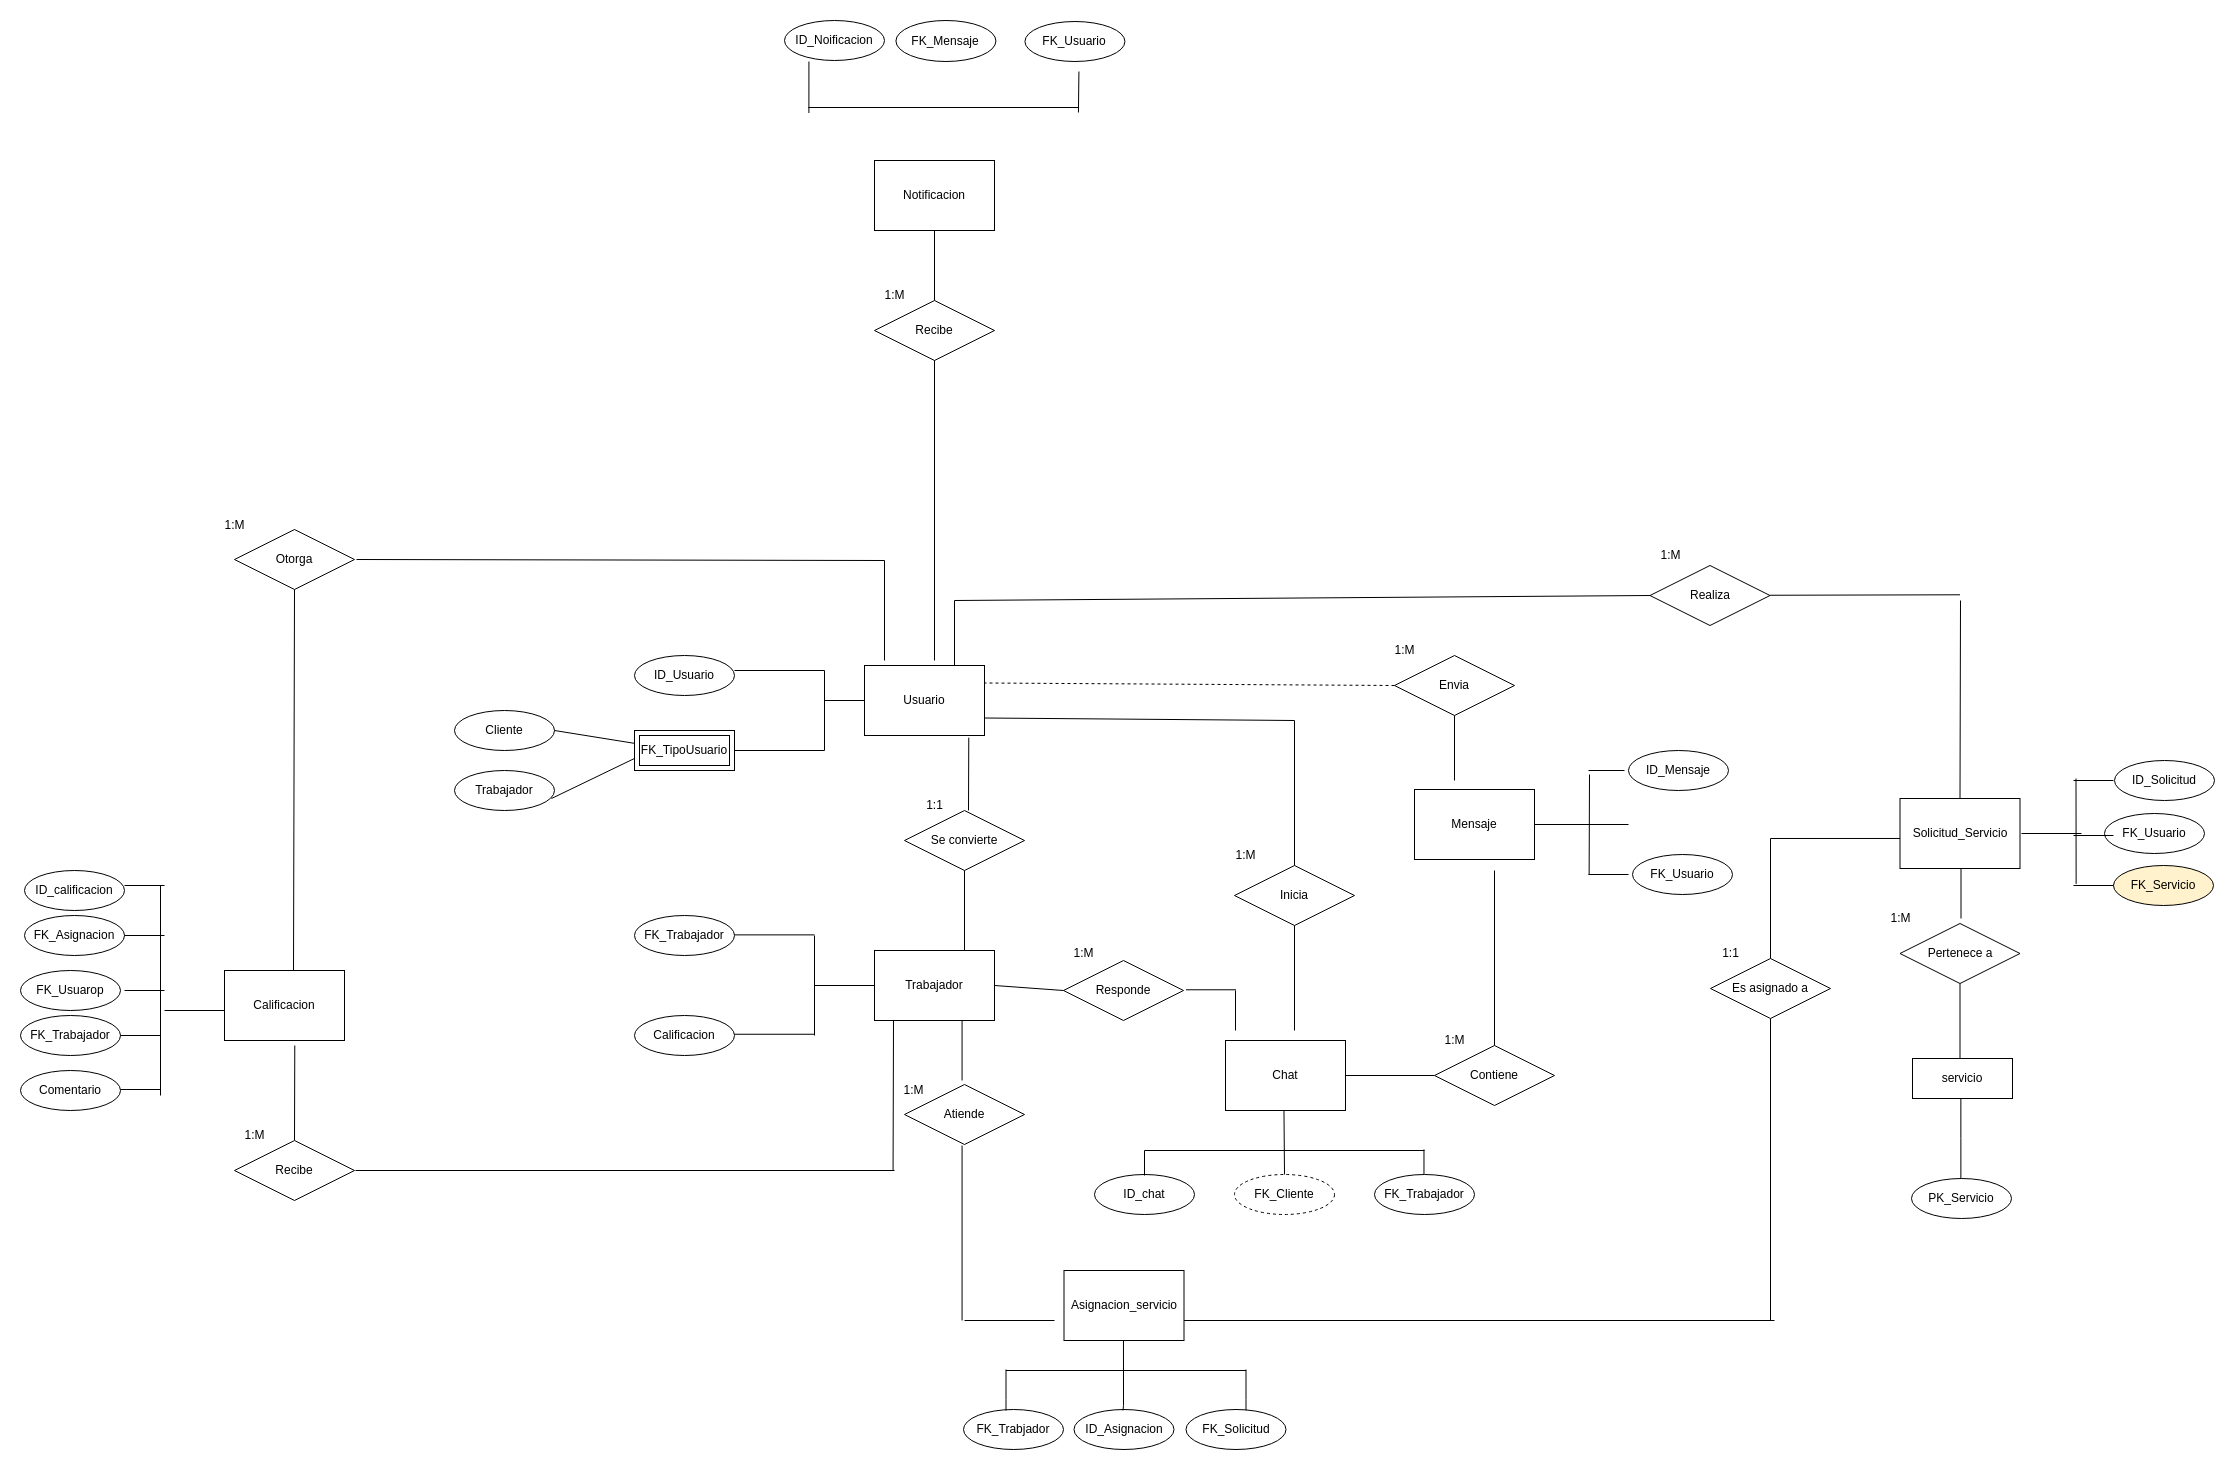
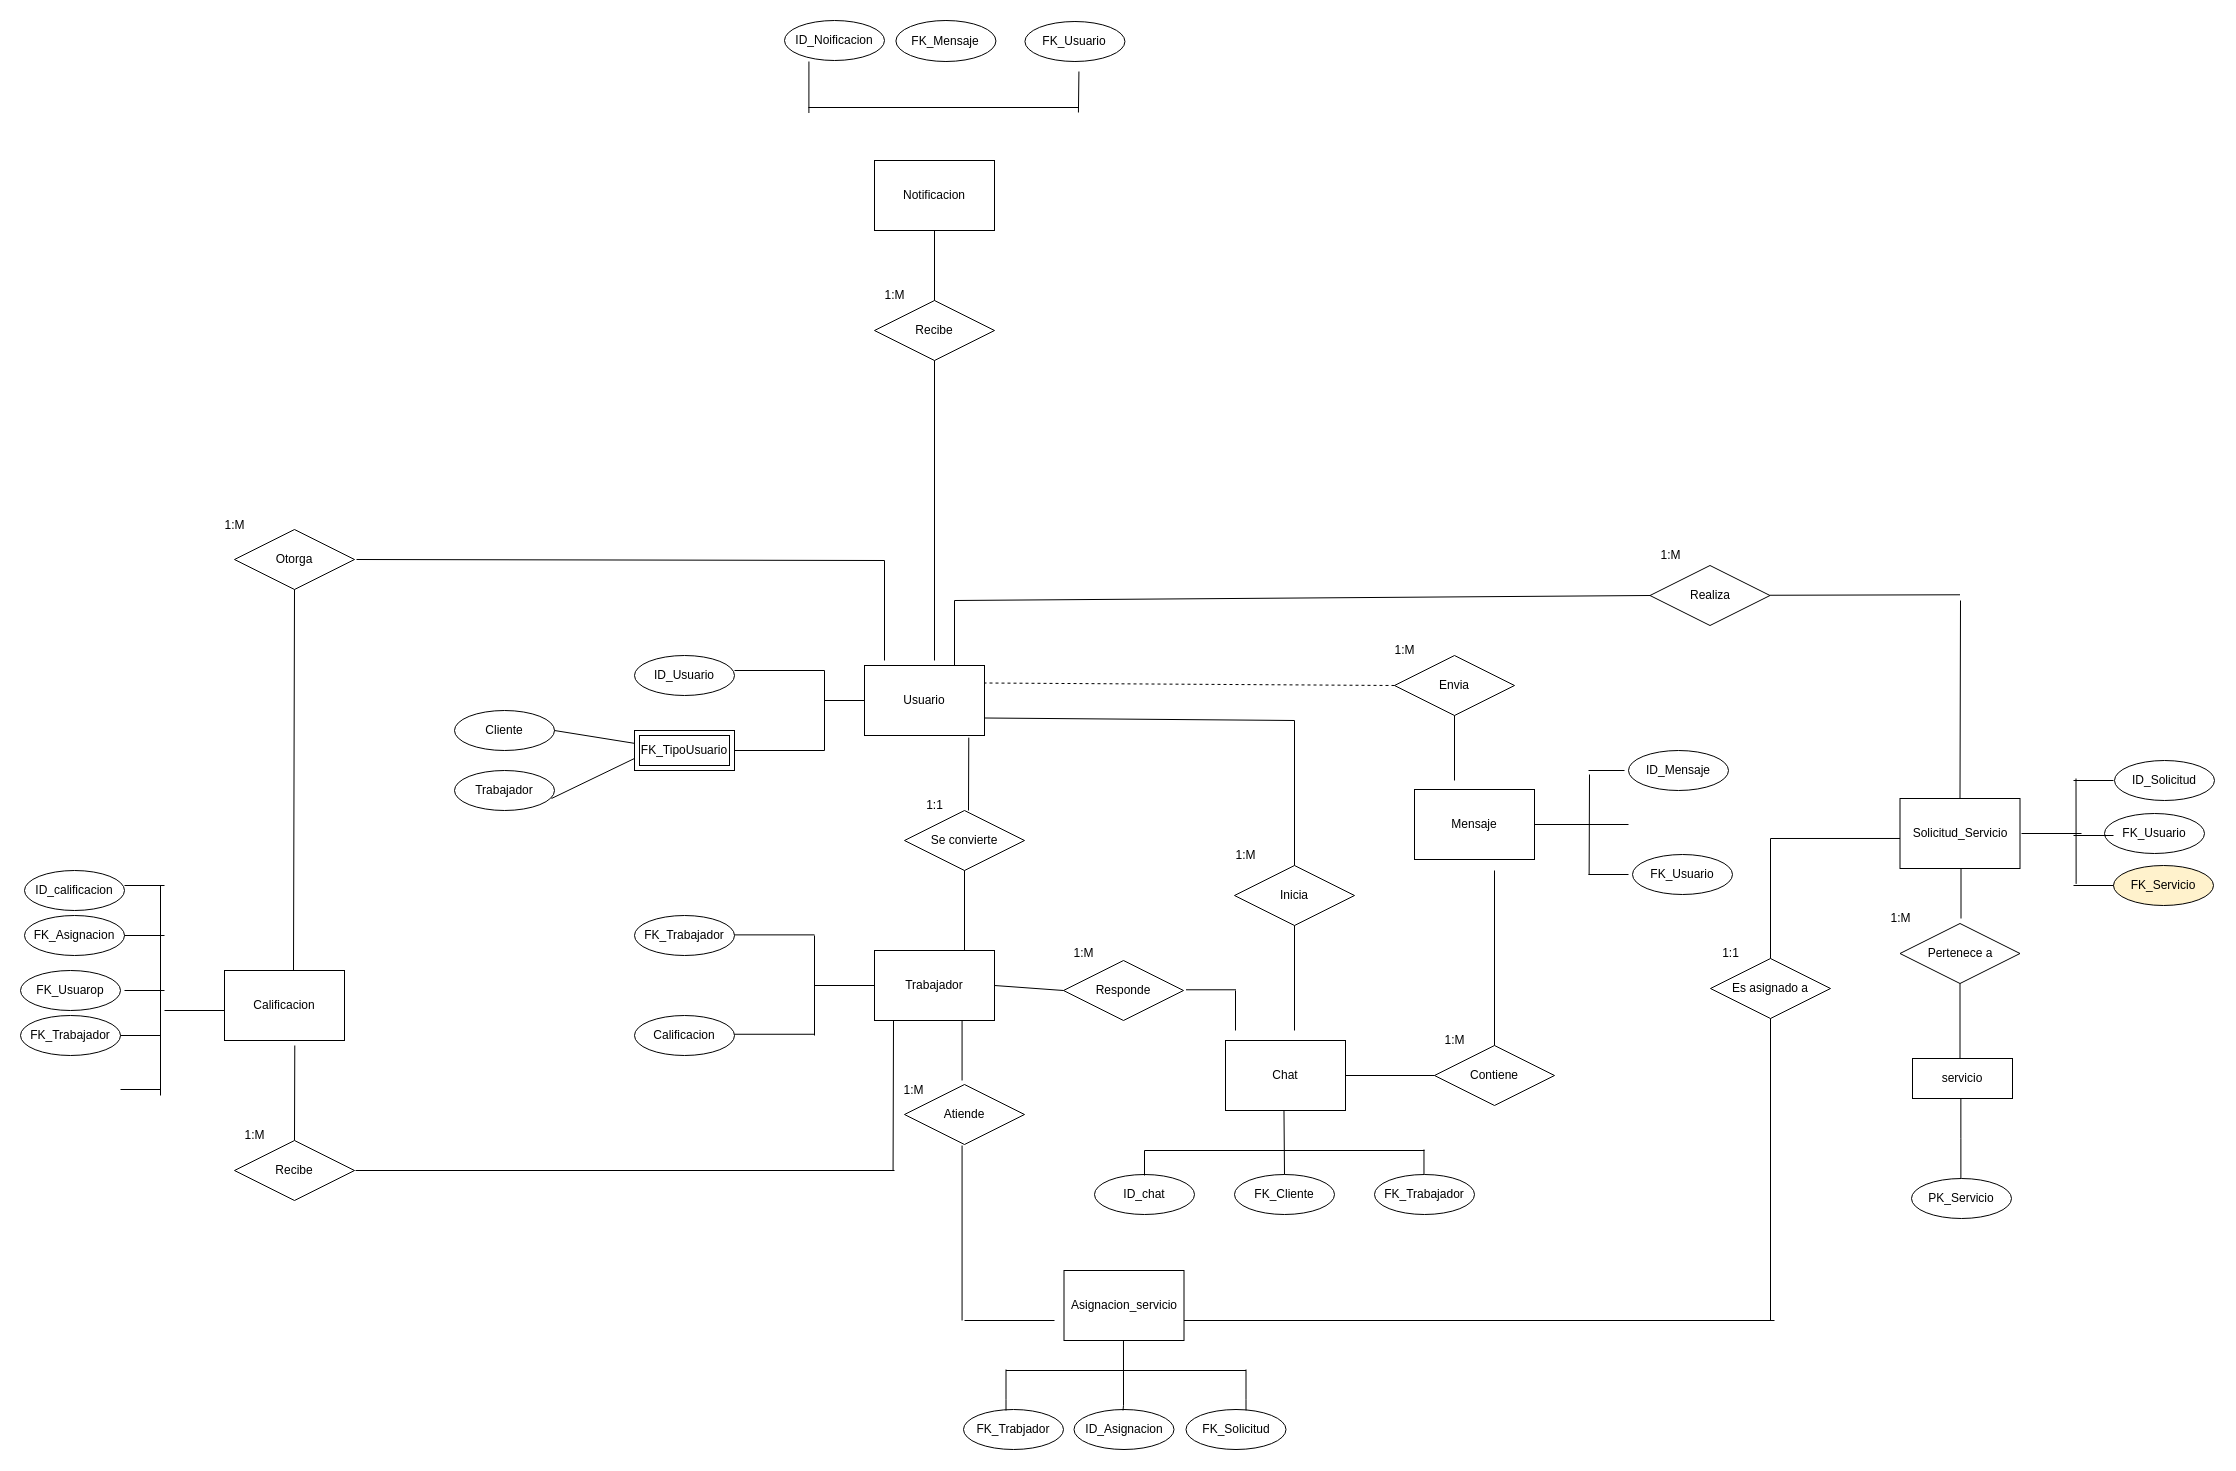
(71, 1091) -> none
(1285, 1195) -> (1285, 1195)
